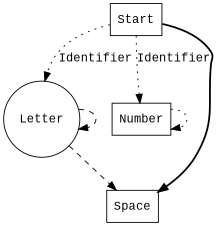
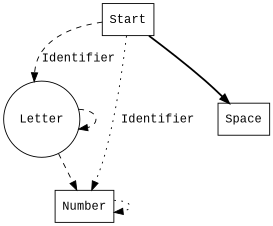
(72, 40) -> (59, 36)
(89, 165) -> (66, 168)
